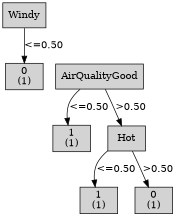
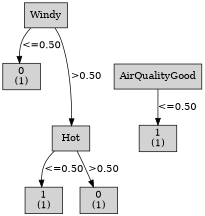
(112, 104) -> (69, 72)
